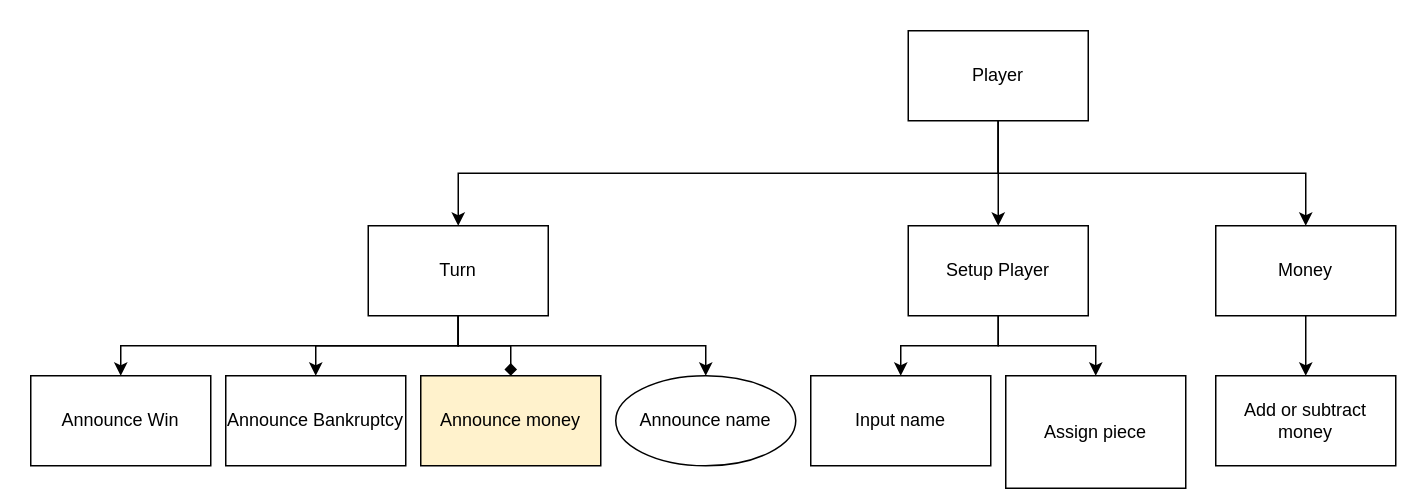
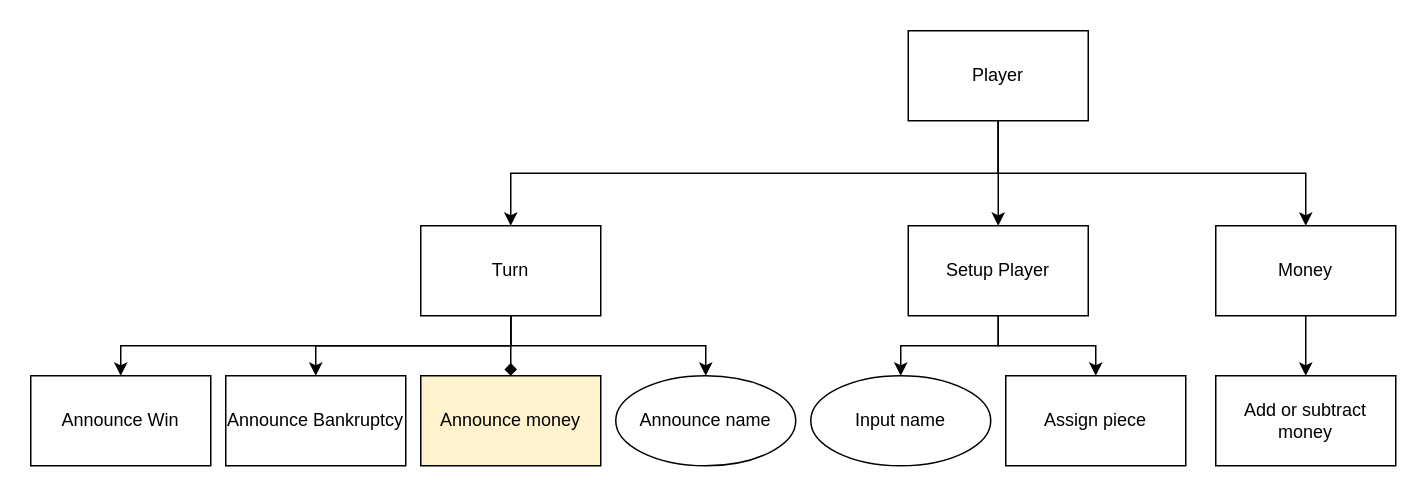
(458, 271) -> (511, 271)
(901, 421) -> (901, 421)
(1096, 432) -> (1096, 421)
